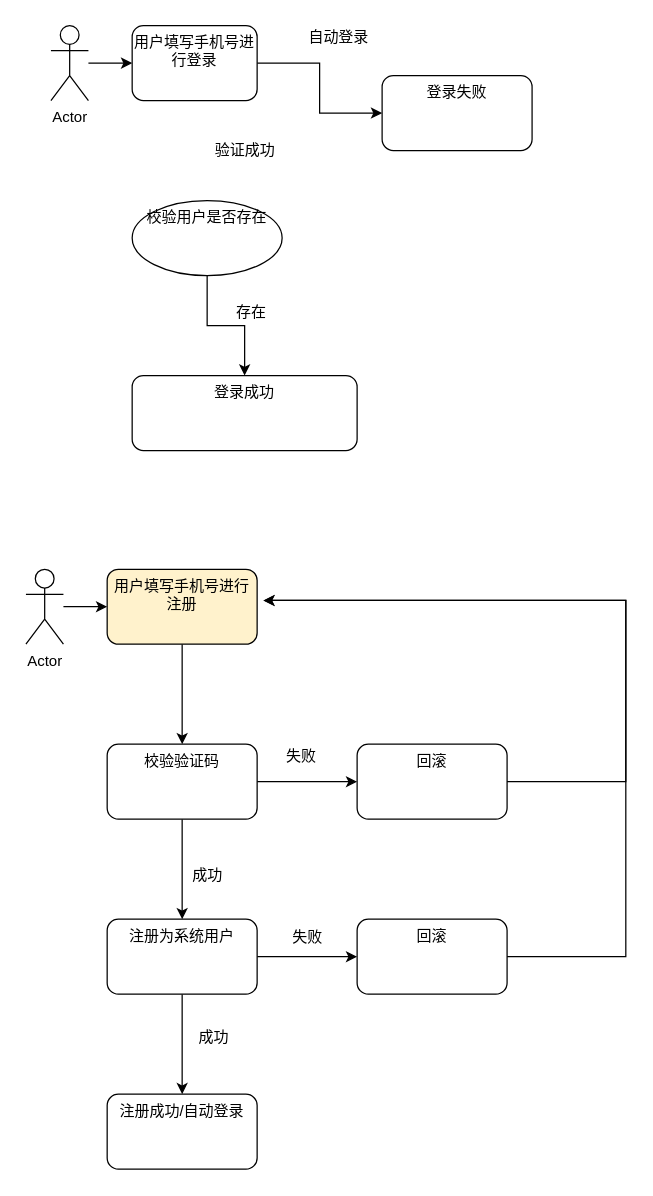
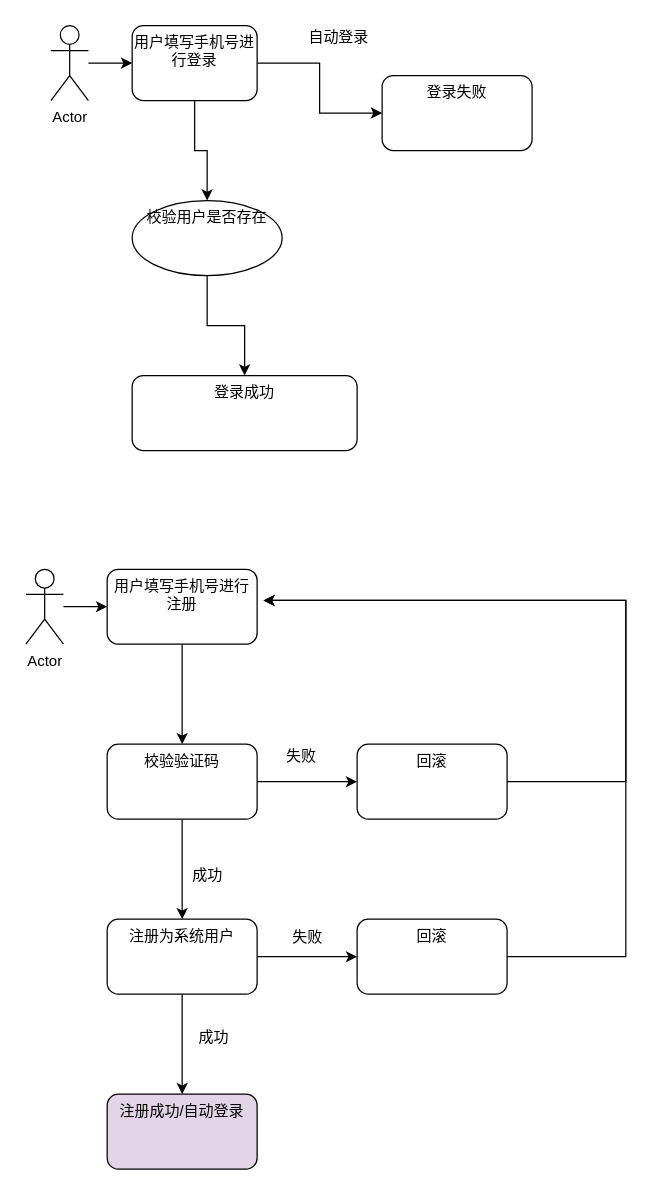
none -> (196, 151)
(244, 151) -> none
(251, 313) -> none
(182, 607) -> (182, 607)
(182, 1132) -> (182, 1132)
